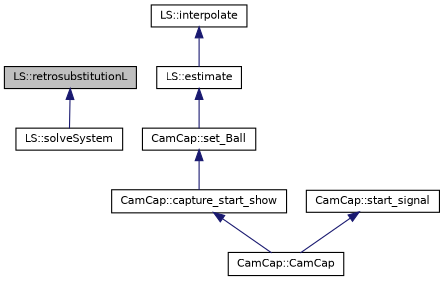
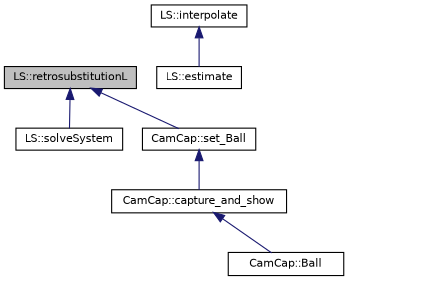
(199, 114) -> (140, 111)
(199, 201) -> (199, 201)
(373, 201) -> none
(286, 264) -> (286, 264)
